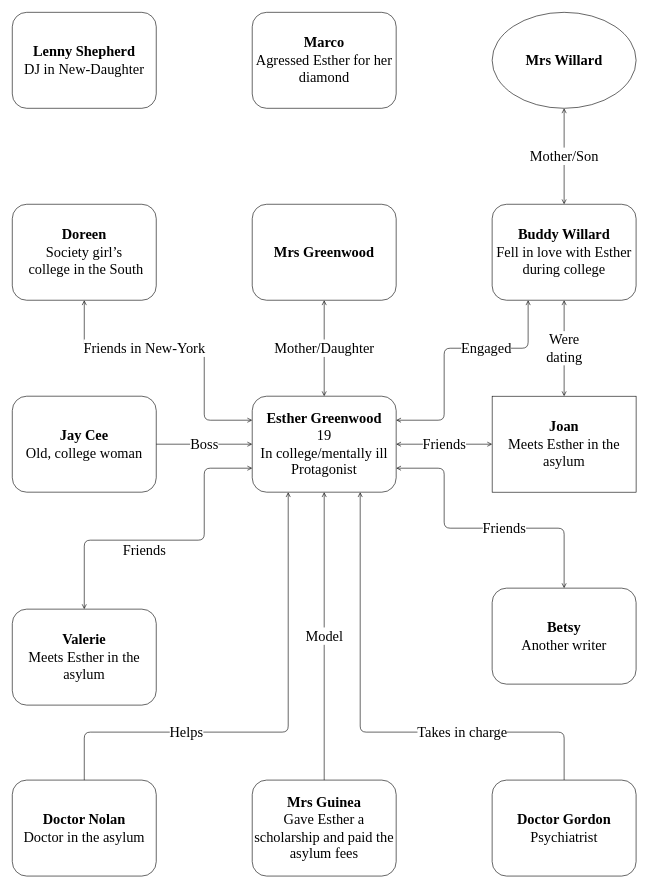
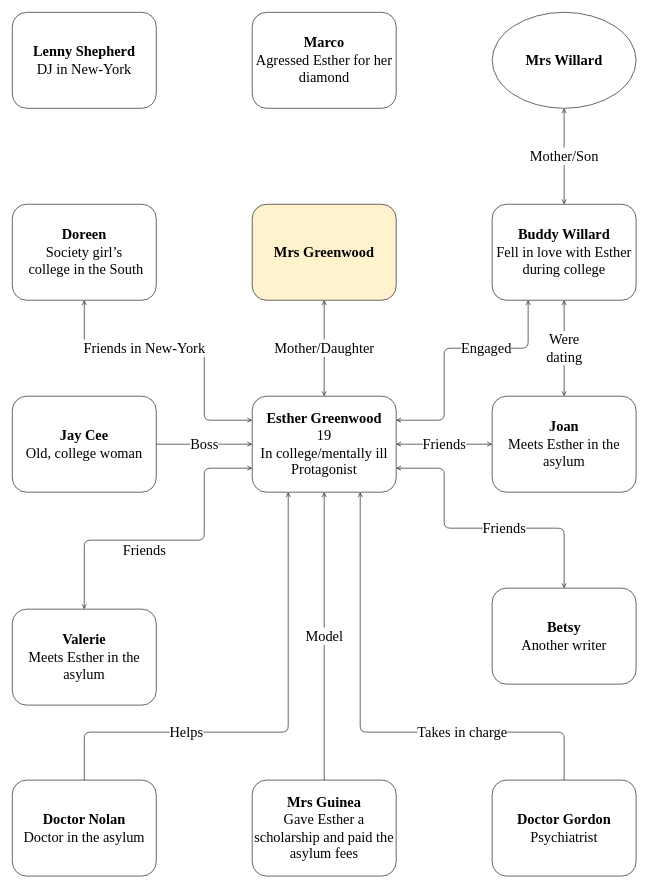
(84, 60) -> (84, 60)
(324, 252) -> (324, 252)
(564, 444) -> (564, 444)
